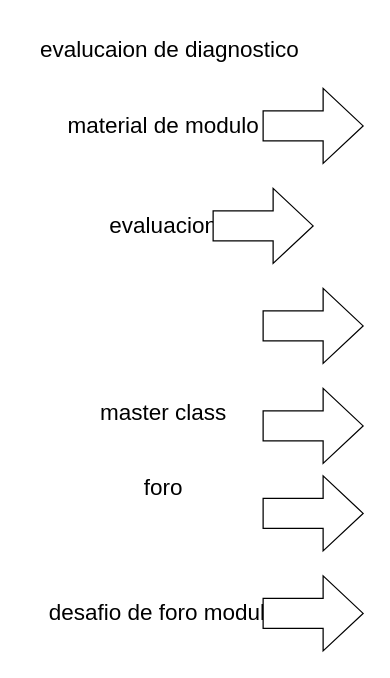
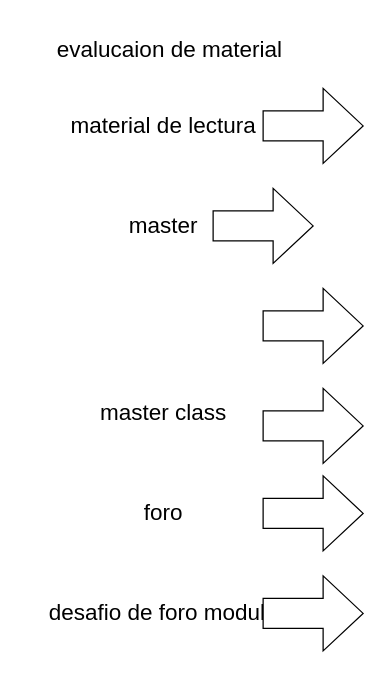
(170, 63) -> (170, 63)
(164, 126) -> (164, 126)
(164, 226) -> (164, 226)
(163, 488) -> (163, 513)
